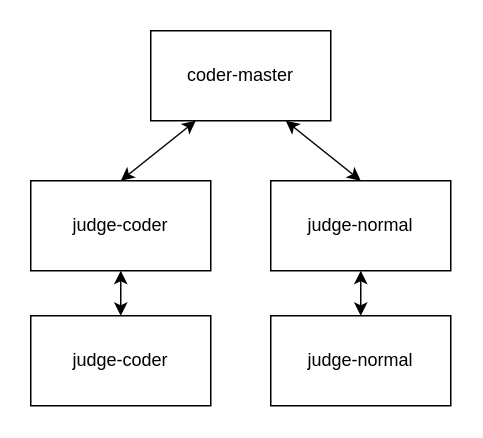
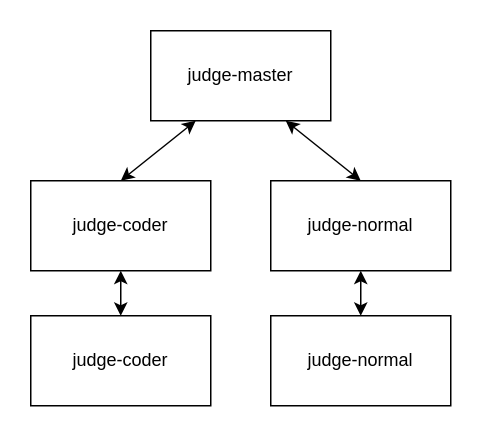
(241, 76) -> (241, 76)
